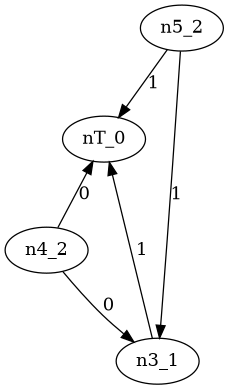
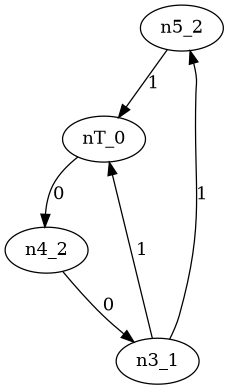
(171, 188) -> (197, 203)
(72, 200) -> (55, 182)
